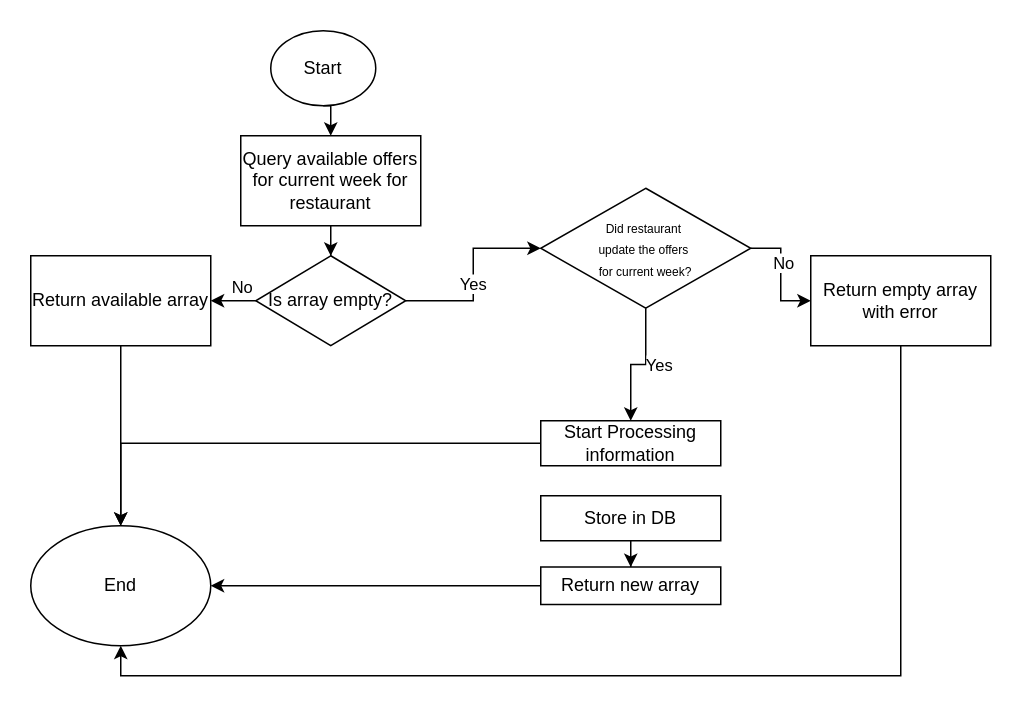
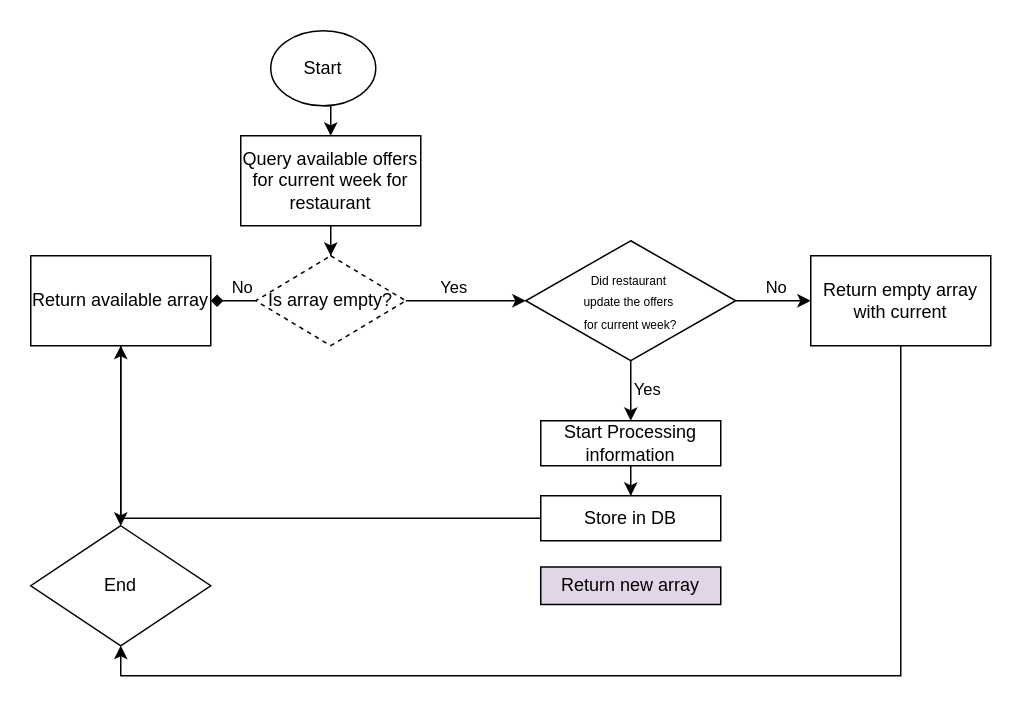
(646, 248) -> (631, 301)
(222, 301) -> (223, 301)
(331, 301) -> (331, 301)
(901, 301) -> (901, 301)
(332, 443) -> (631, 486)
(631, 542) -> (332, 518)
(121, 586) -> (121, 586)
(381, 586) -> none
(631, 586) -> (631, 586)
